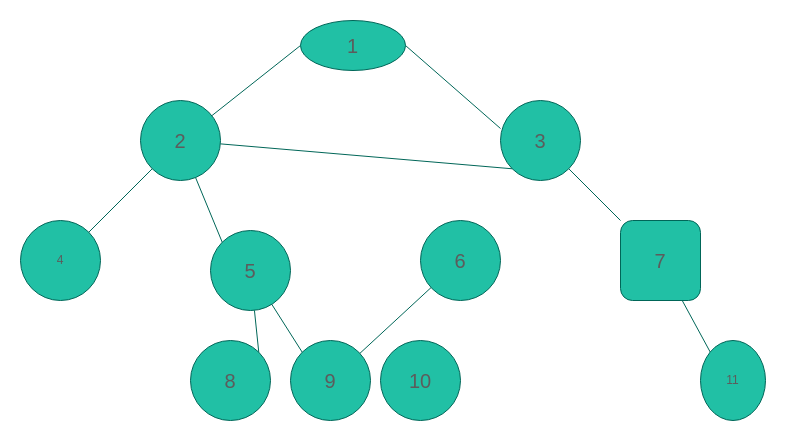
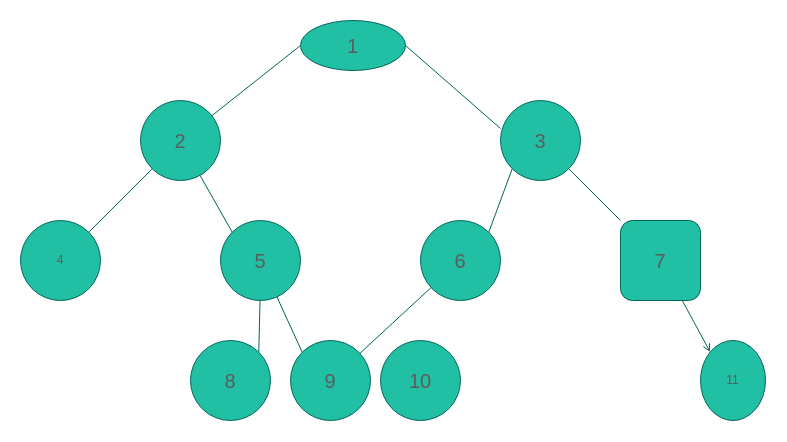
(366, 156) -> (501, 200)
(251, 271) -> (261, 261)
(708, 348) -> (708, 347)
